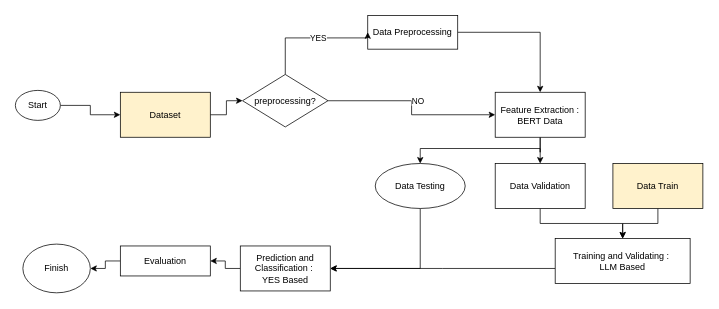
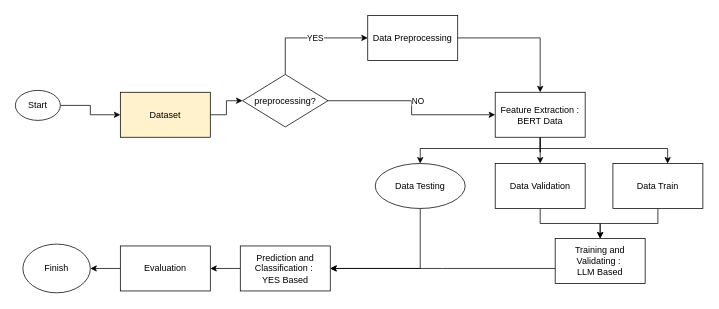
(413, 32) -> (413, 38)
none -> (610, 149)
(658, 186) -> (658, 186)
(165, 261) -> (165, 269)
(623, 261) -> (600, 261)
